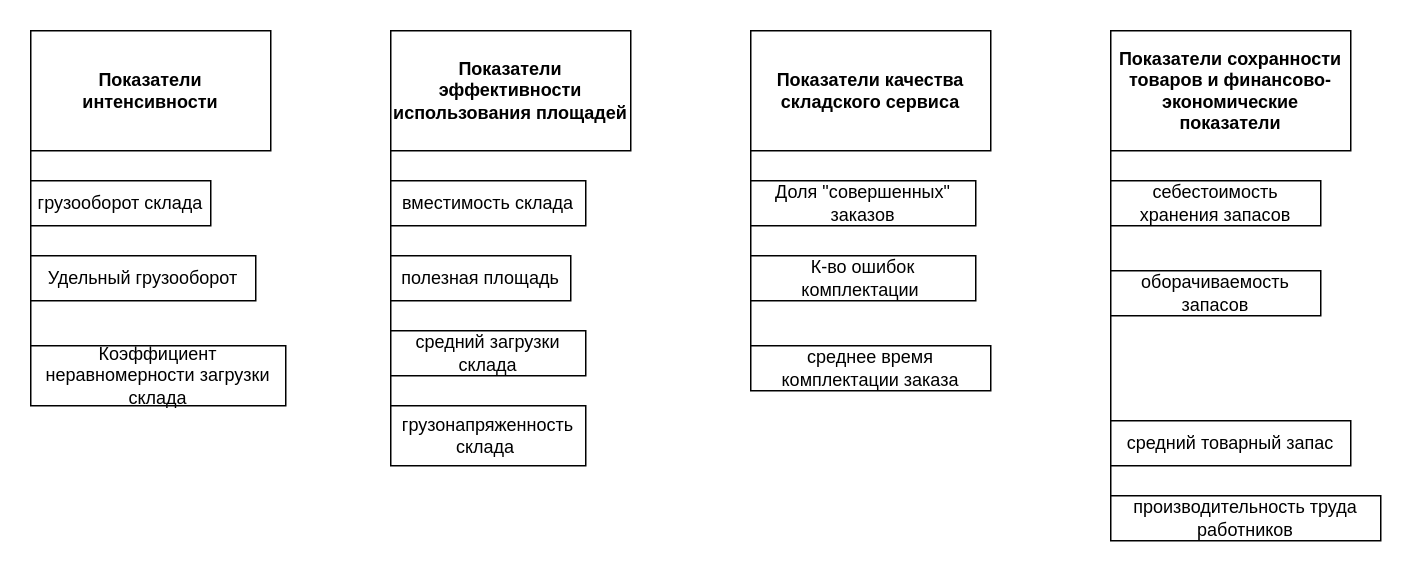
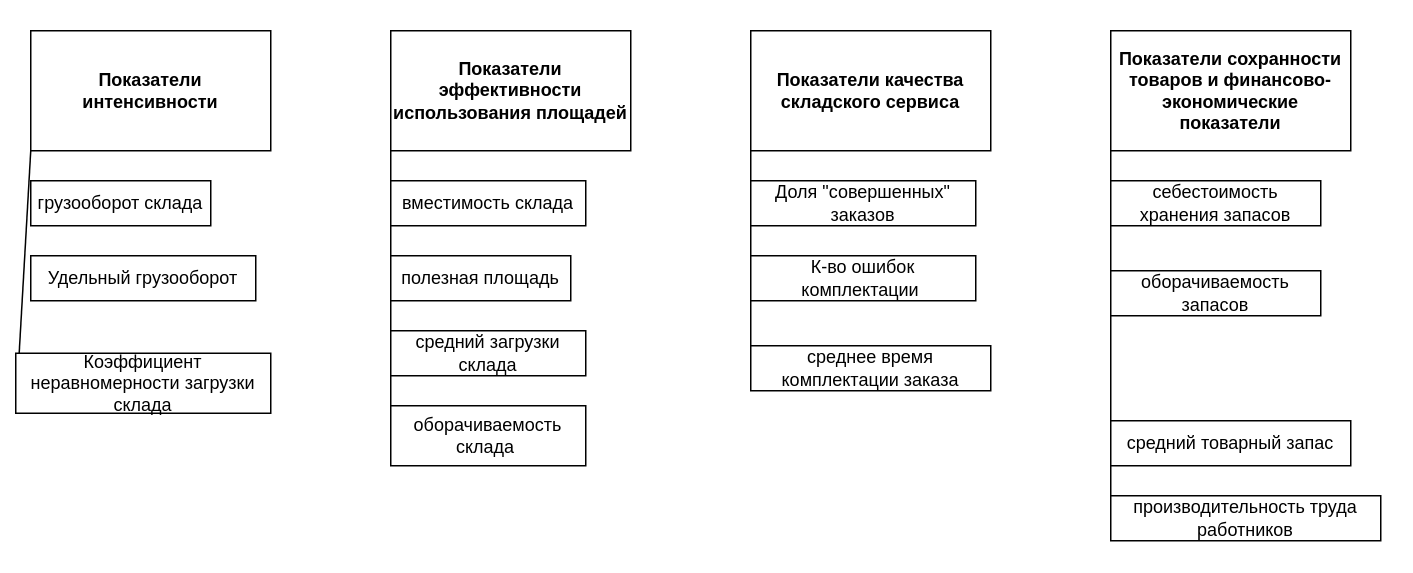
(158, 376) -> (143, 383)
(488, 436) -> (488, 436)
